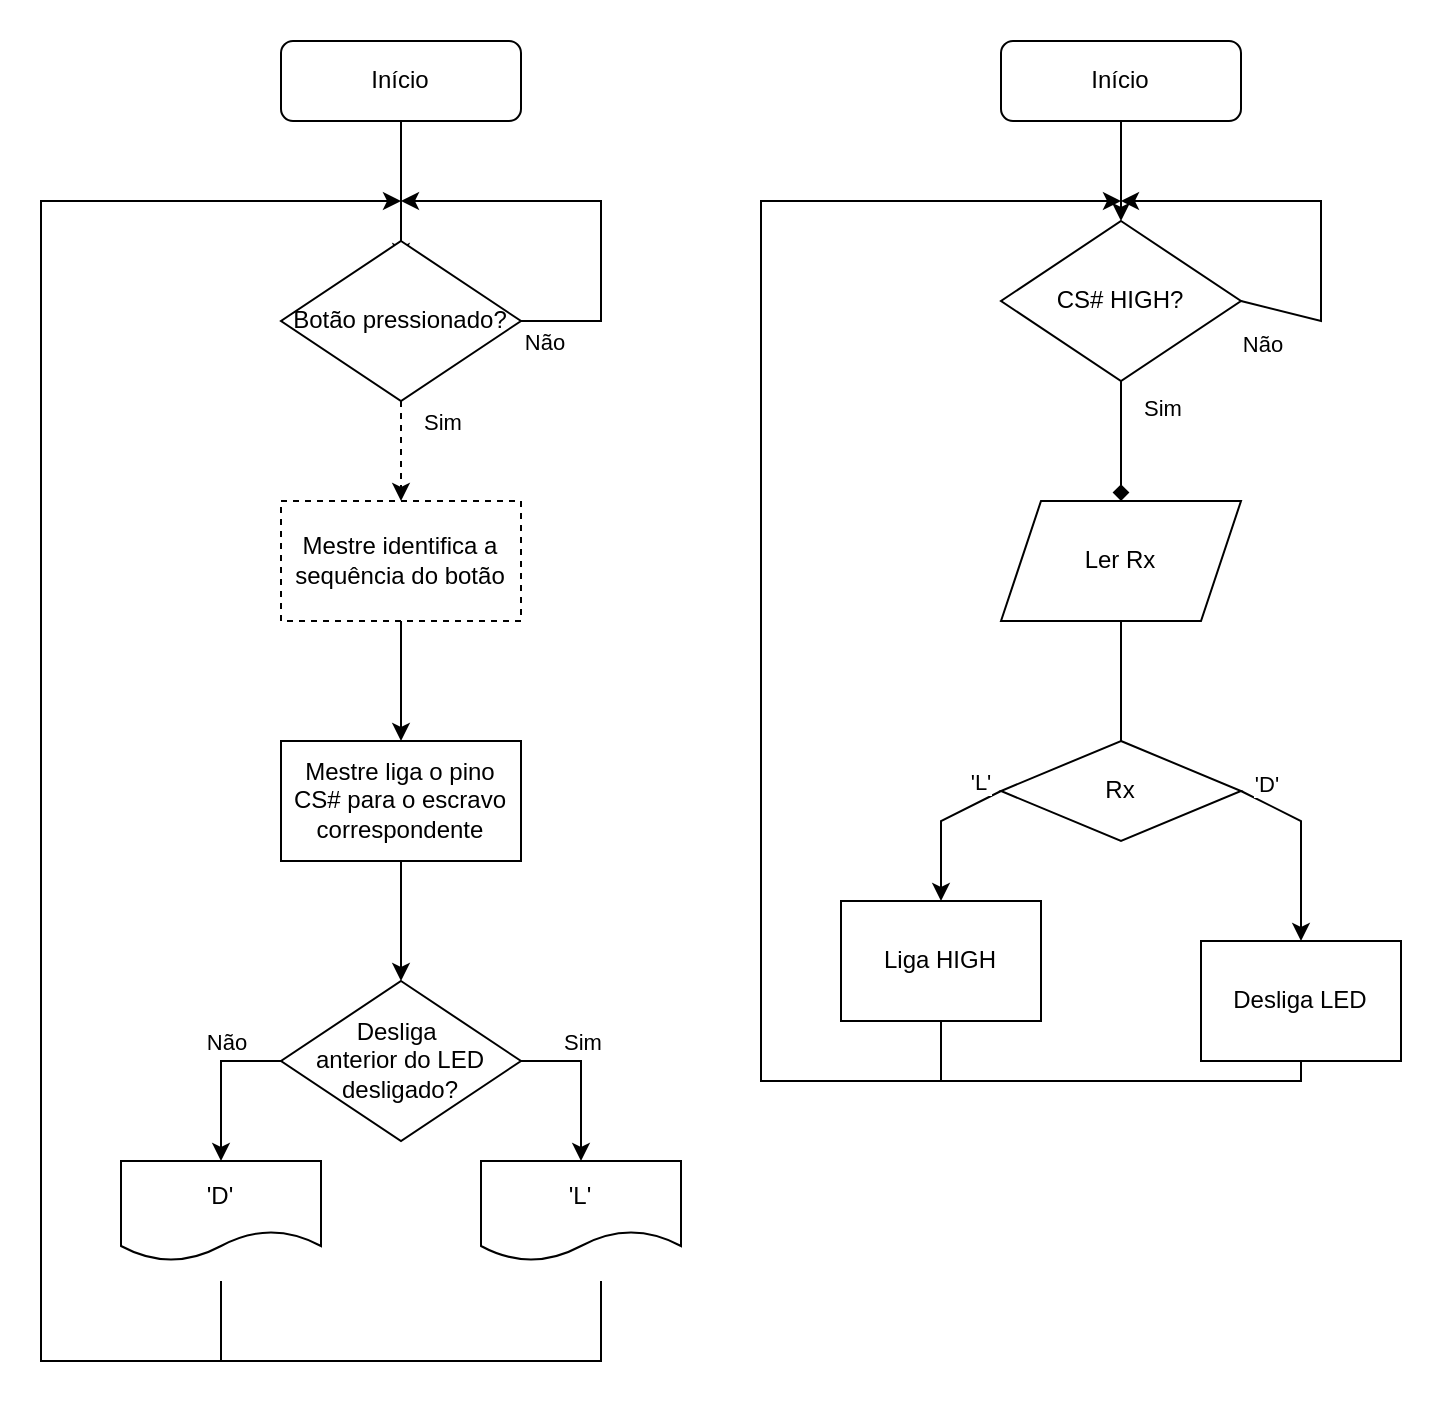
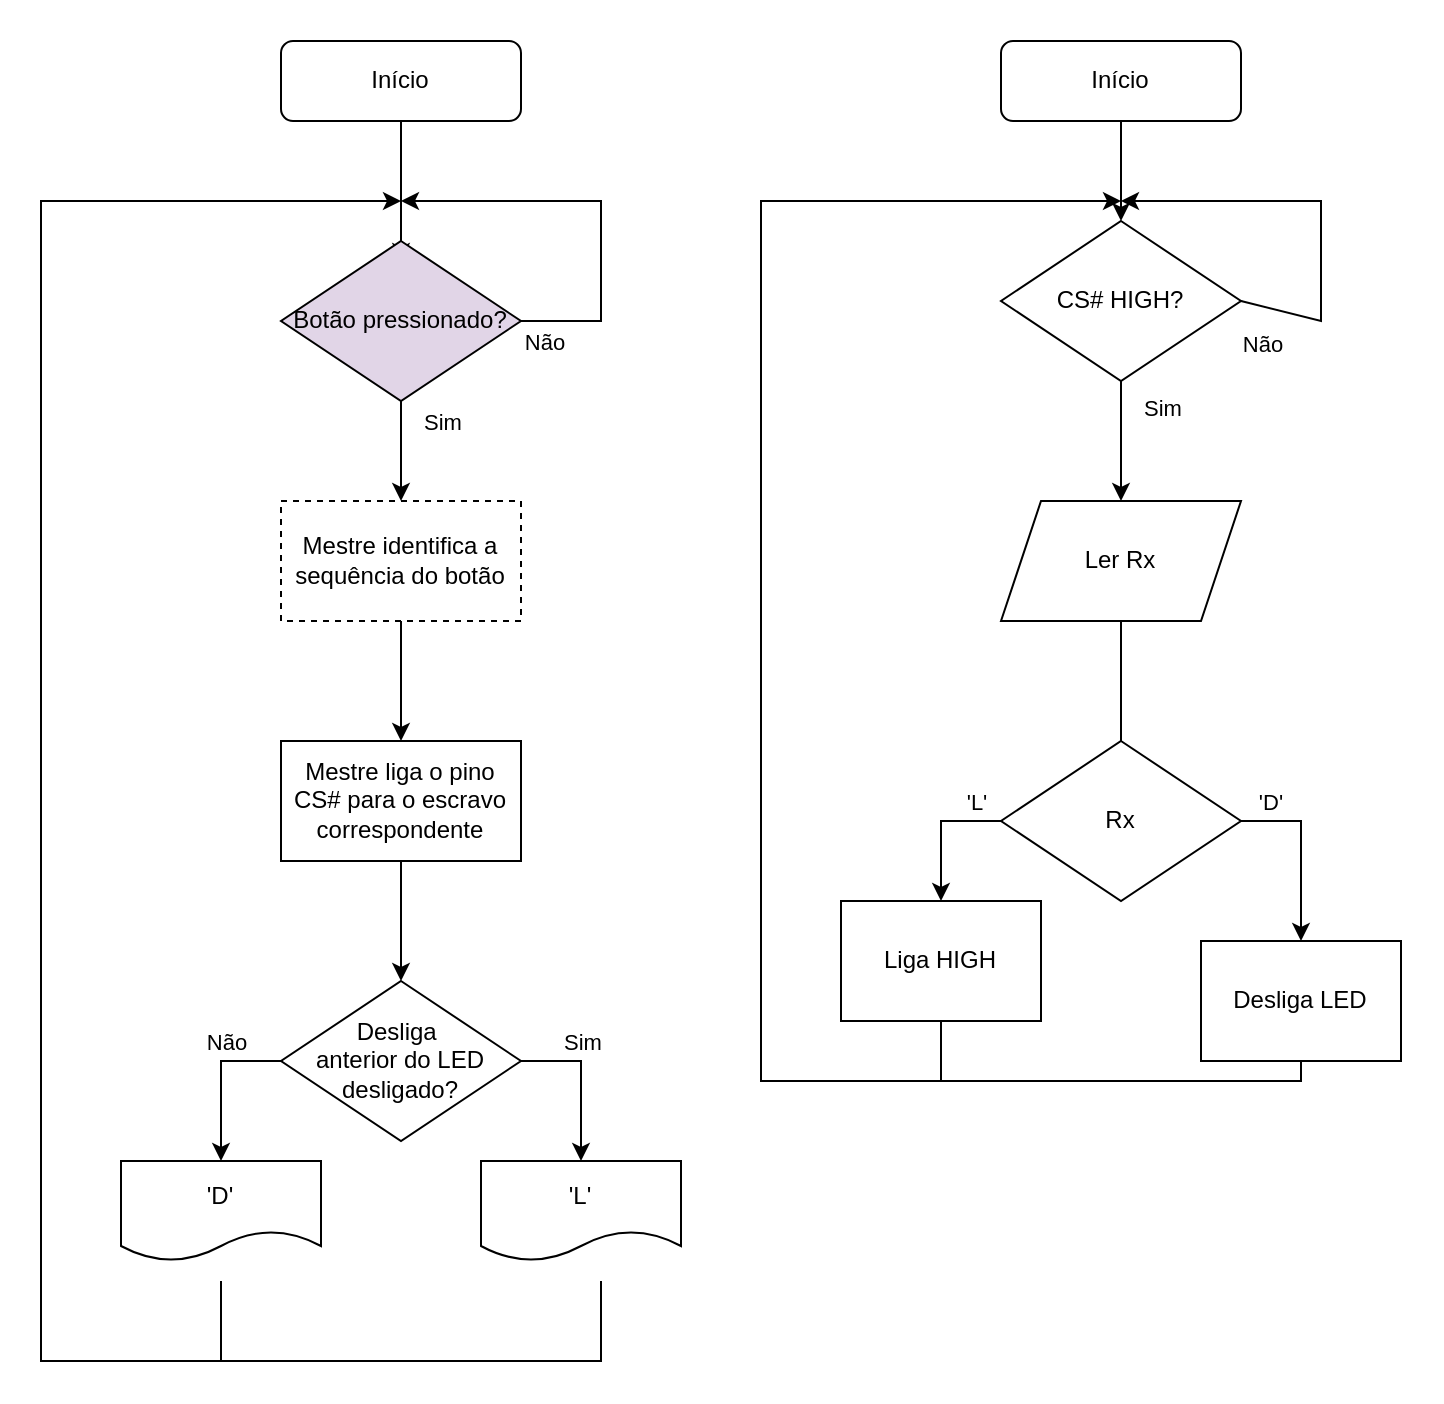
(401, 321) -> (401, 321)
(401, 445) -> (401, 445)
(1121, 485) -> (1121, 486)
(1121, 791) -> (1121, 821)
